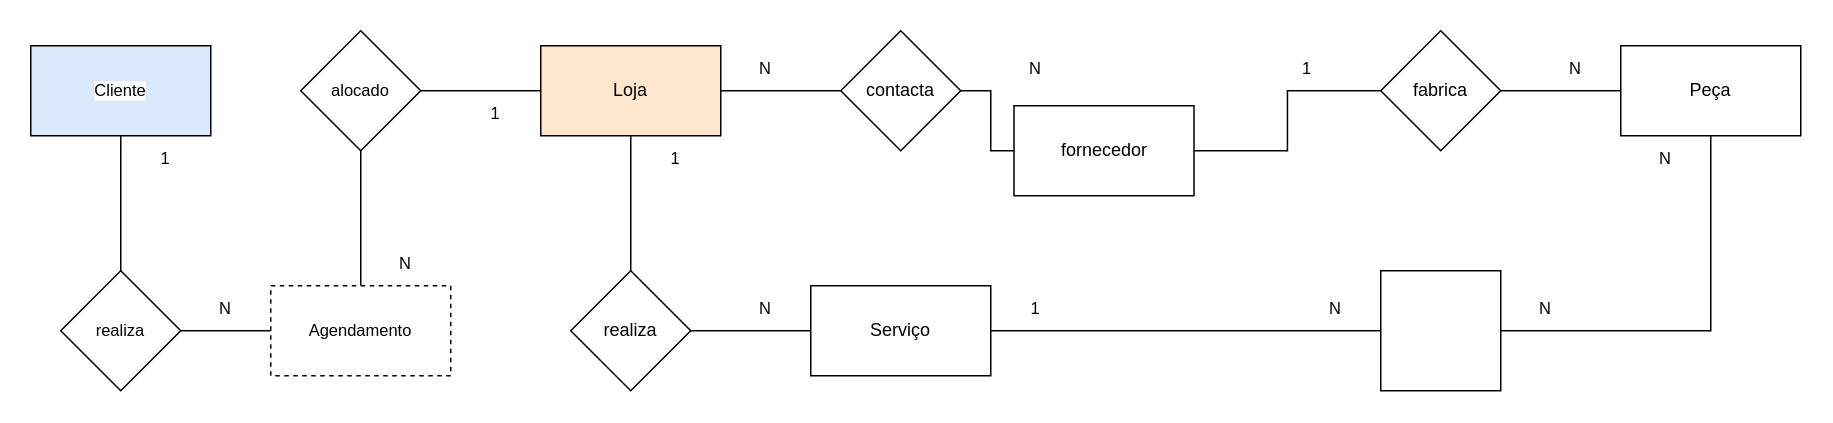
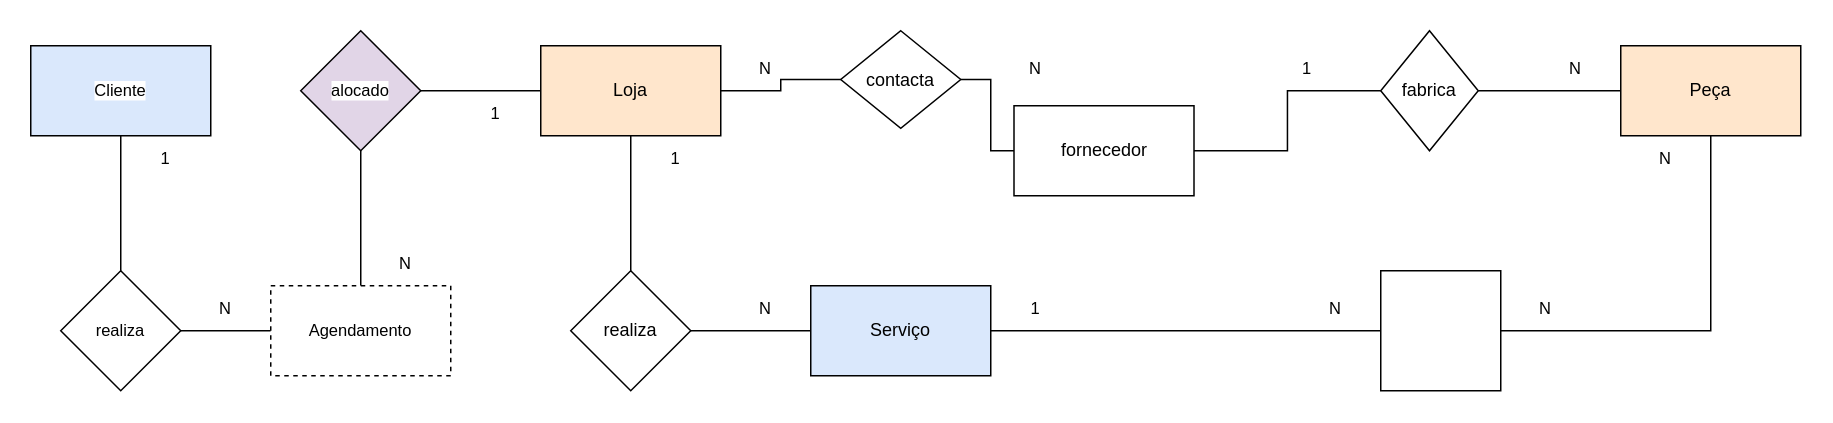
(361, 91) -> (361, 91)
(901, 91) -> (901, 80)
(1441, 91) -> (1430, 91)
(1711, 91) -> (1711, 91)
(901, 331) -> (901, 331)
